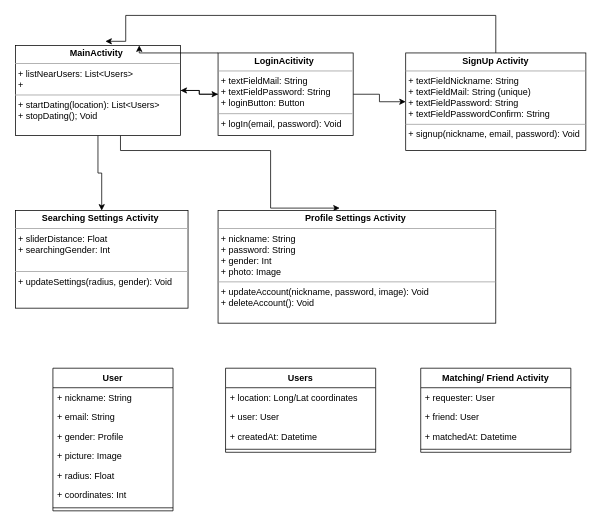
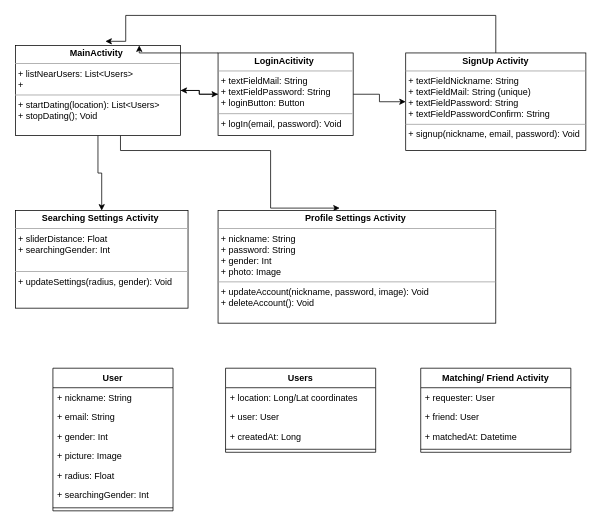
(94, 437) -> (86, 437)
(278, 437) -> (269, 437)
(98, 495) -> (108, 495)
